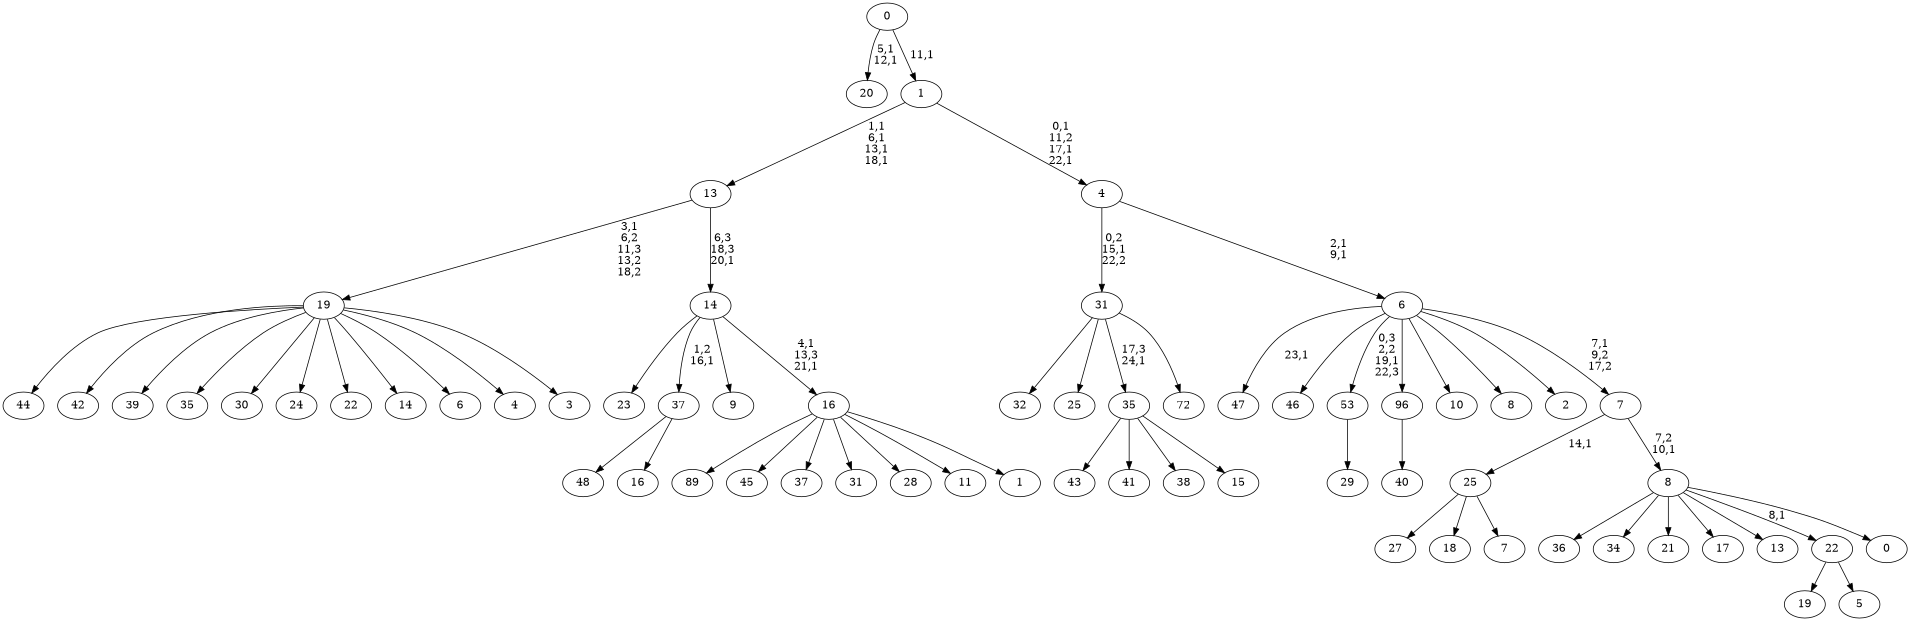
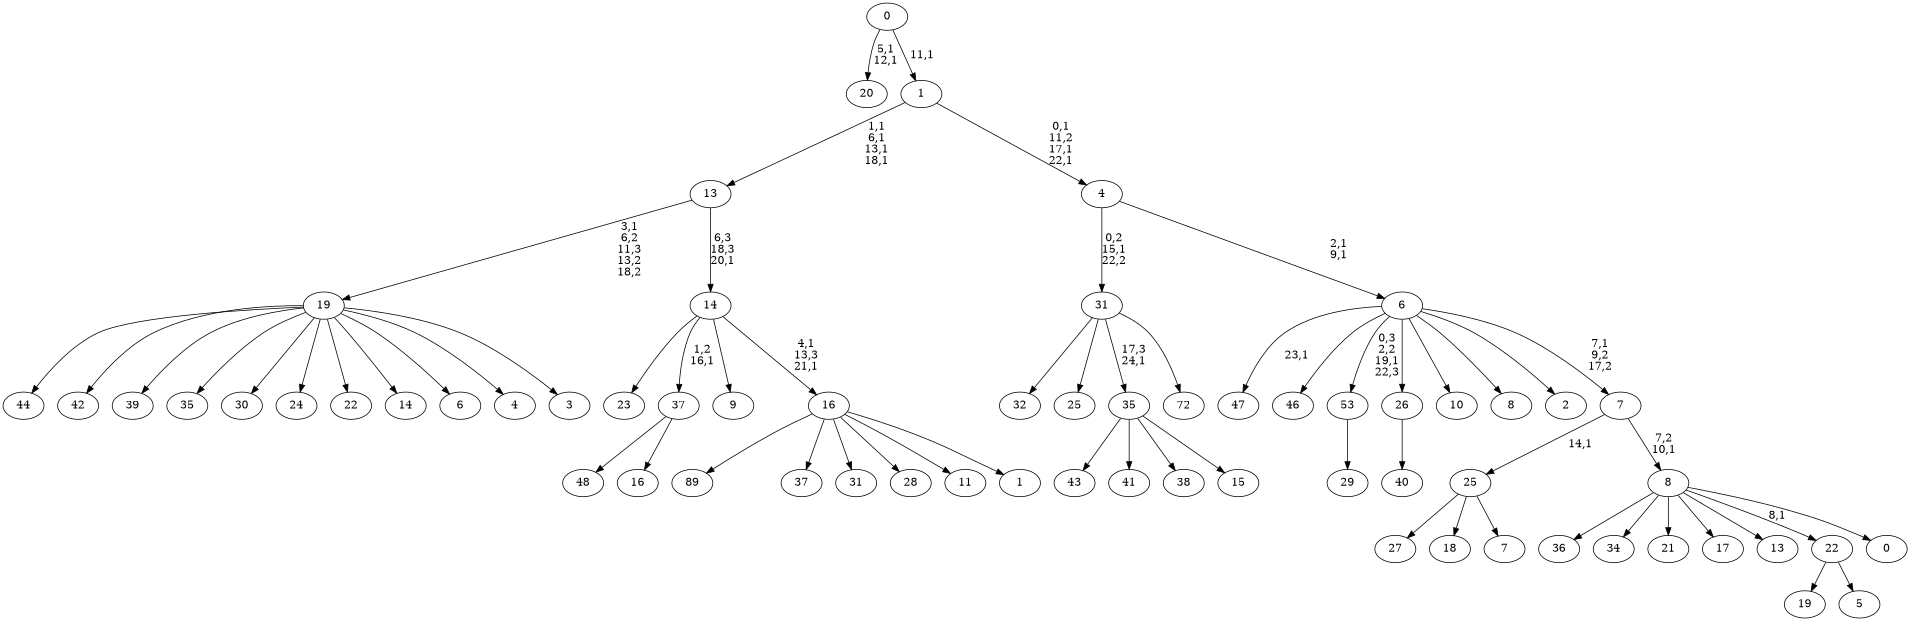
(1402, 406) -> (1402, 406)
(747, 483) -> none
